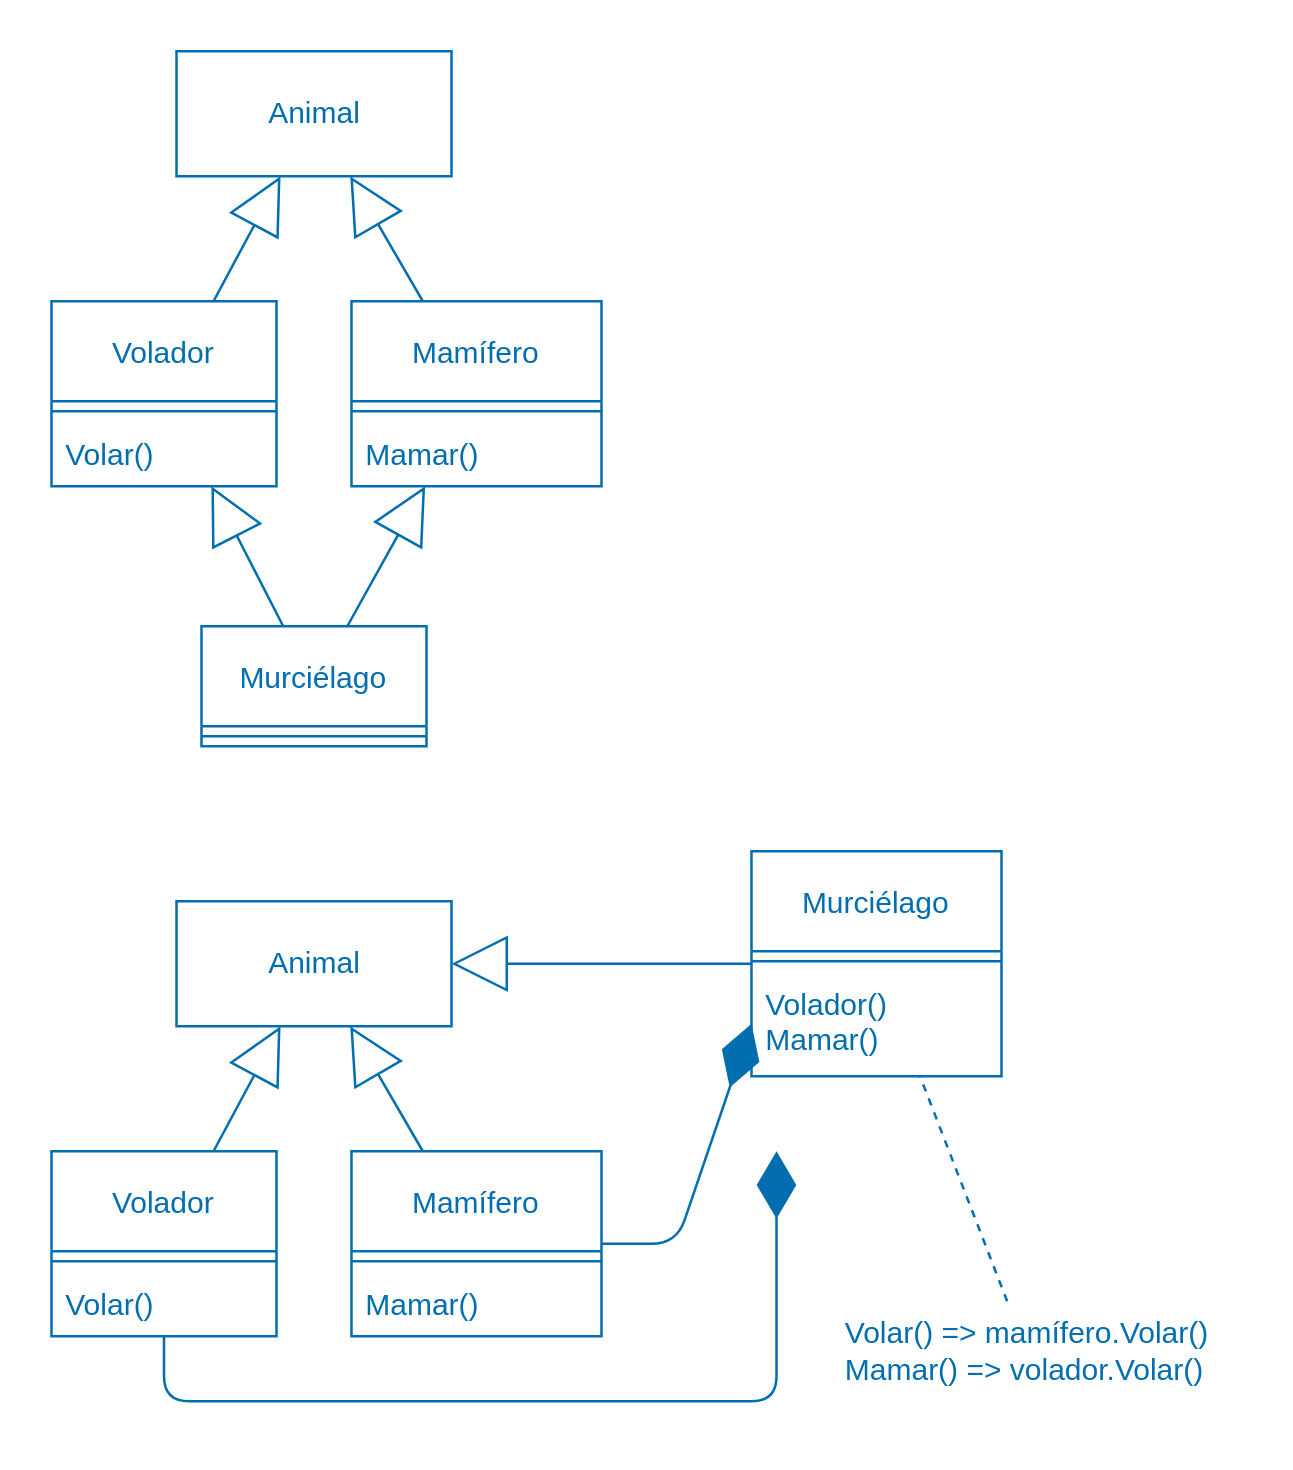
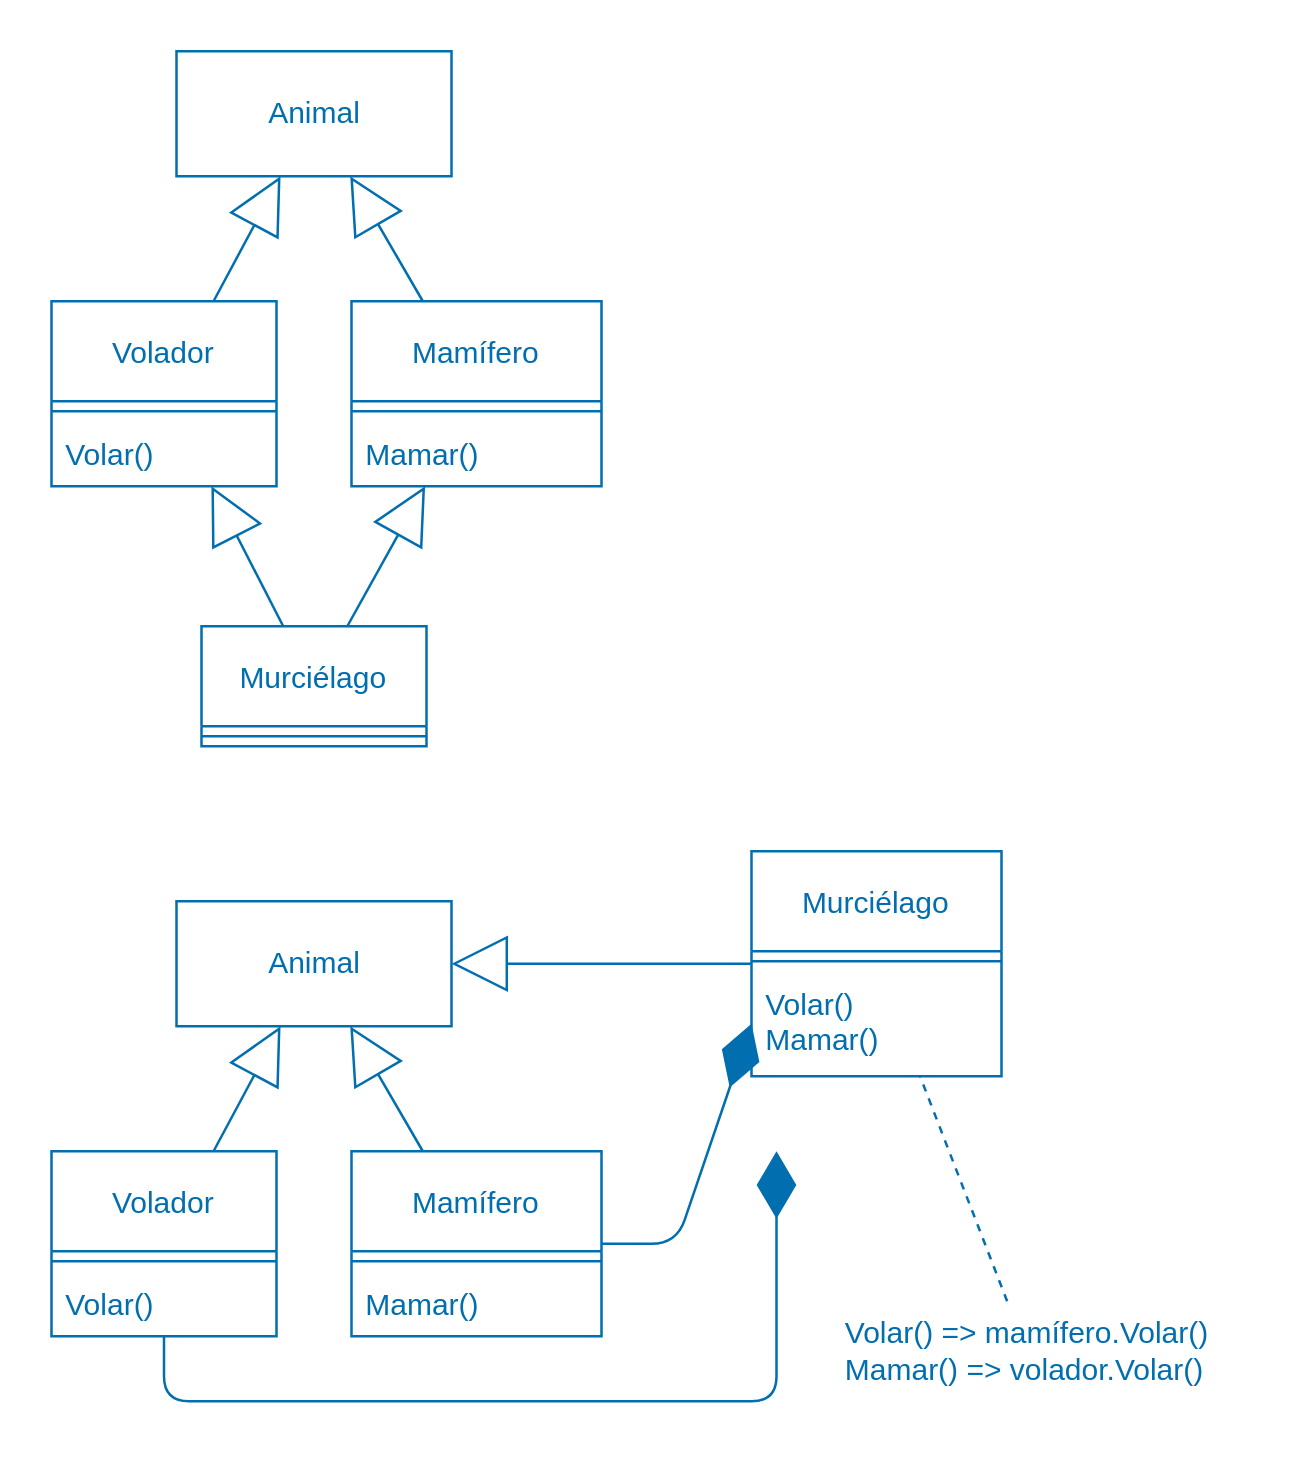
(837, 1005) -> (820, 1005)
